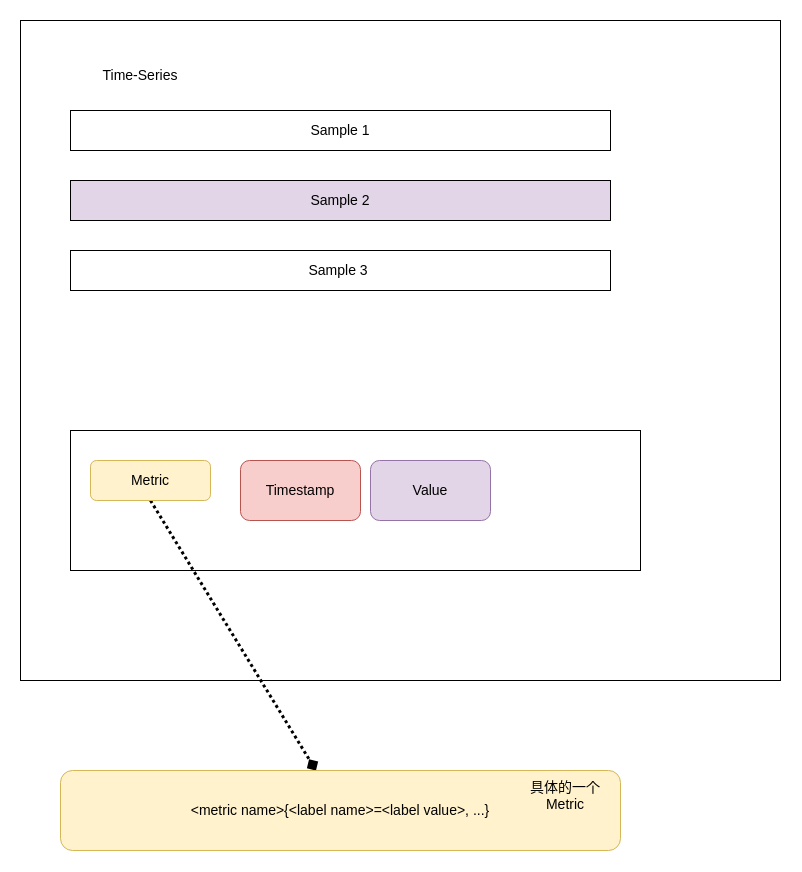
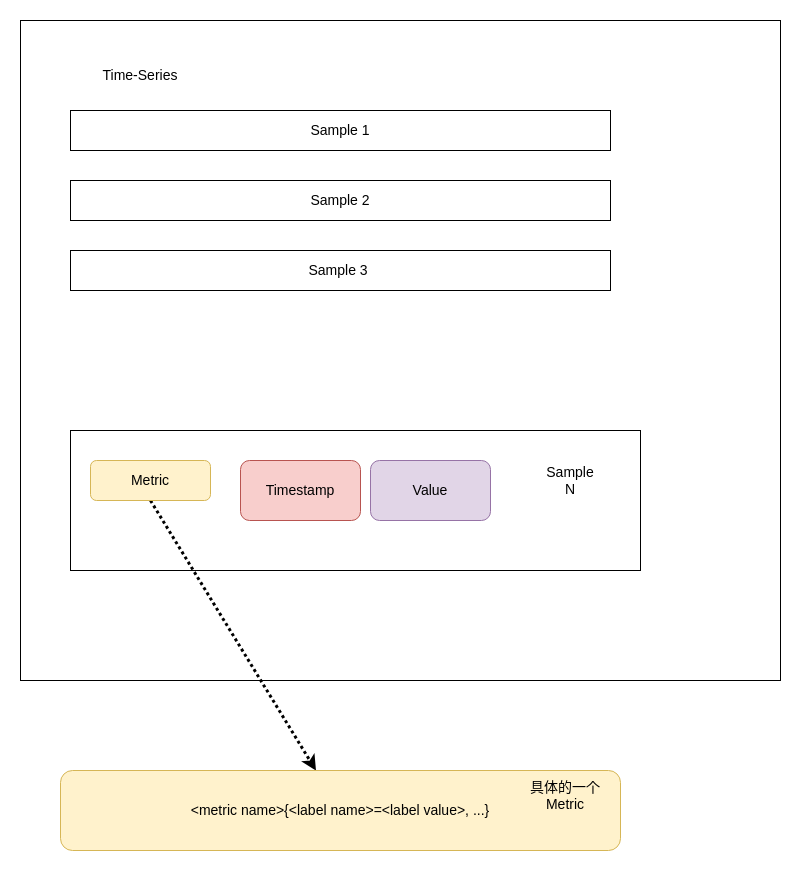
(341, 201) -> (341, 201)
none -> (571, 481)
(309, 758) -> (309, 759)
